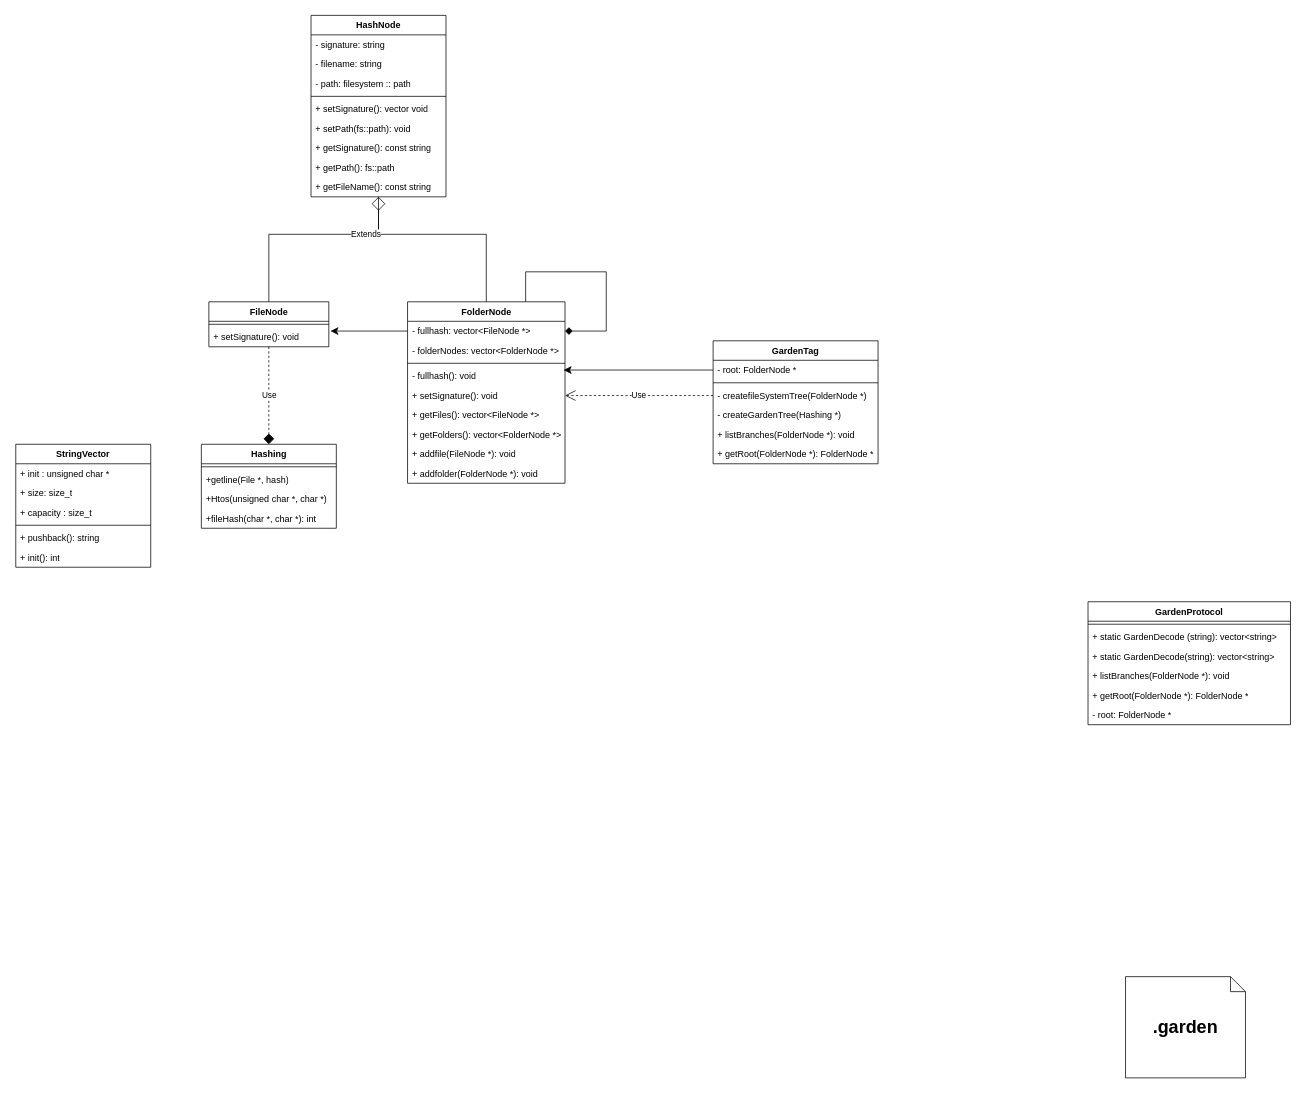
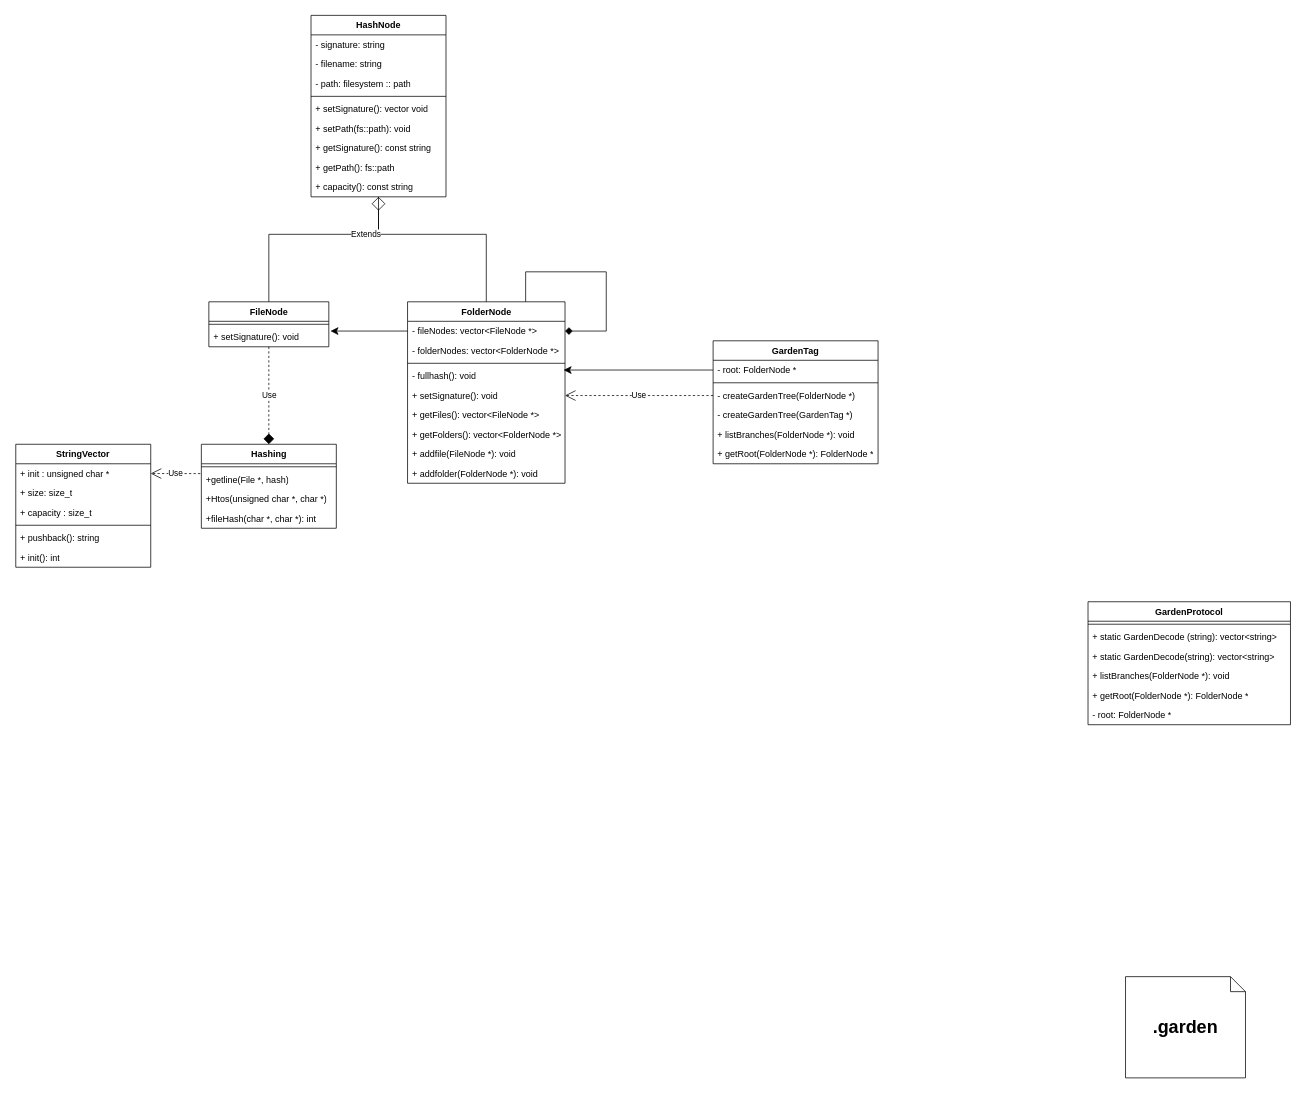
(379, 193) -> (374, 188)
(478, 332) -> (481, 332)
(796, 402) -> (795, 397)
(787, 416) -> (793, 416)
none -> (175, 474)
